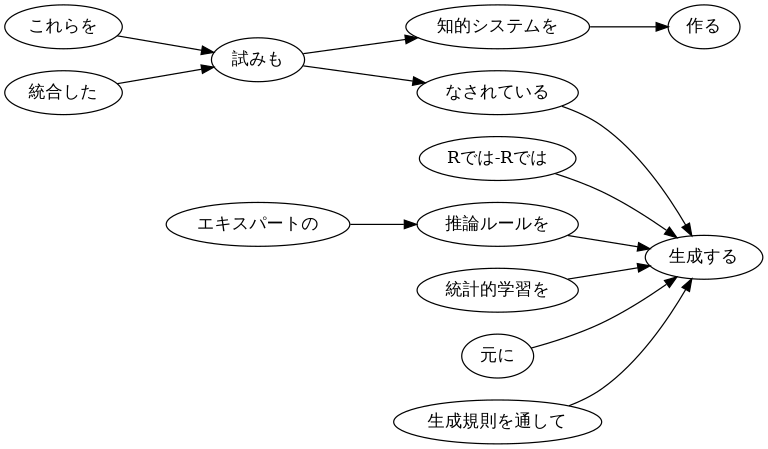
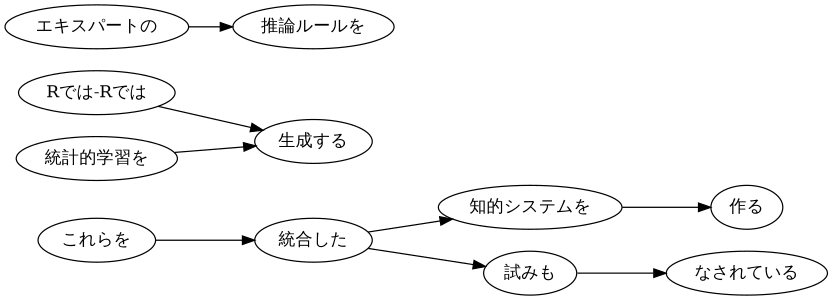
(159, 43) -> (199, 240)
(354, 47) -> (404, 226)
(634, 154) -> none
(603, 241) -> none
(498, 356) -> none
(498, 422) -> none
